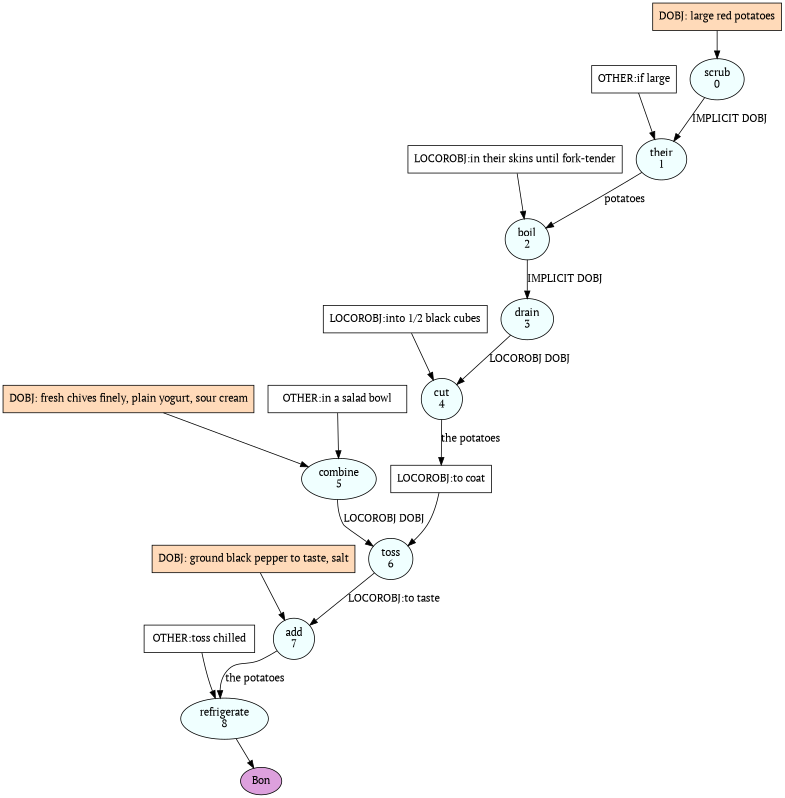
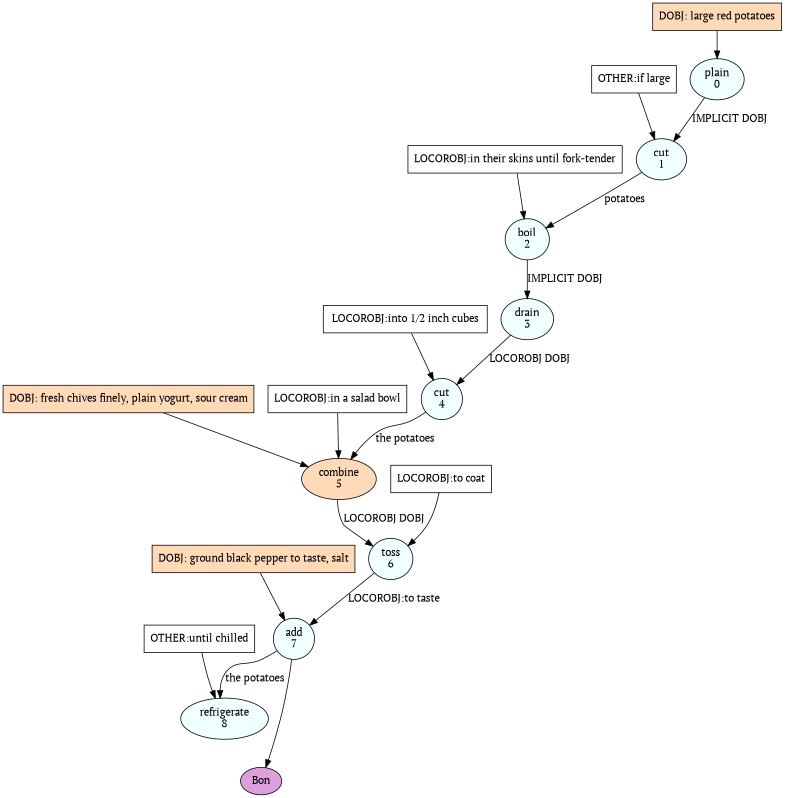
(717, 79) -> (717, 79)
(661, 159) -> (661, 159)
(405, 319) -> (405, 319)
(337, 399) -> (337, 399)
(441, 438) -> (387, 427)
(339, 479) -> (339, 479)
(199, 639) -> (199, 639)
(243, 750) -> (283, 710)
